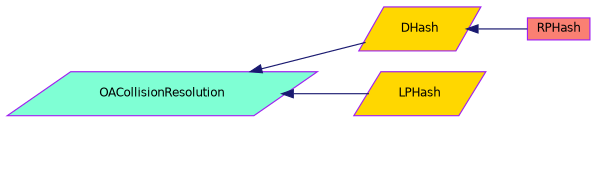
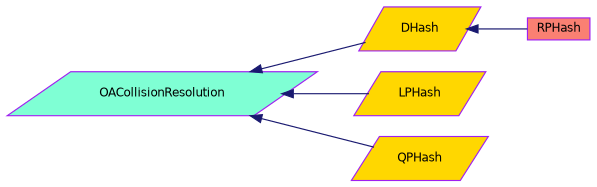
none -> (420, 159)
